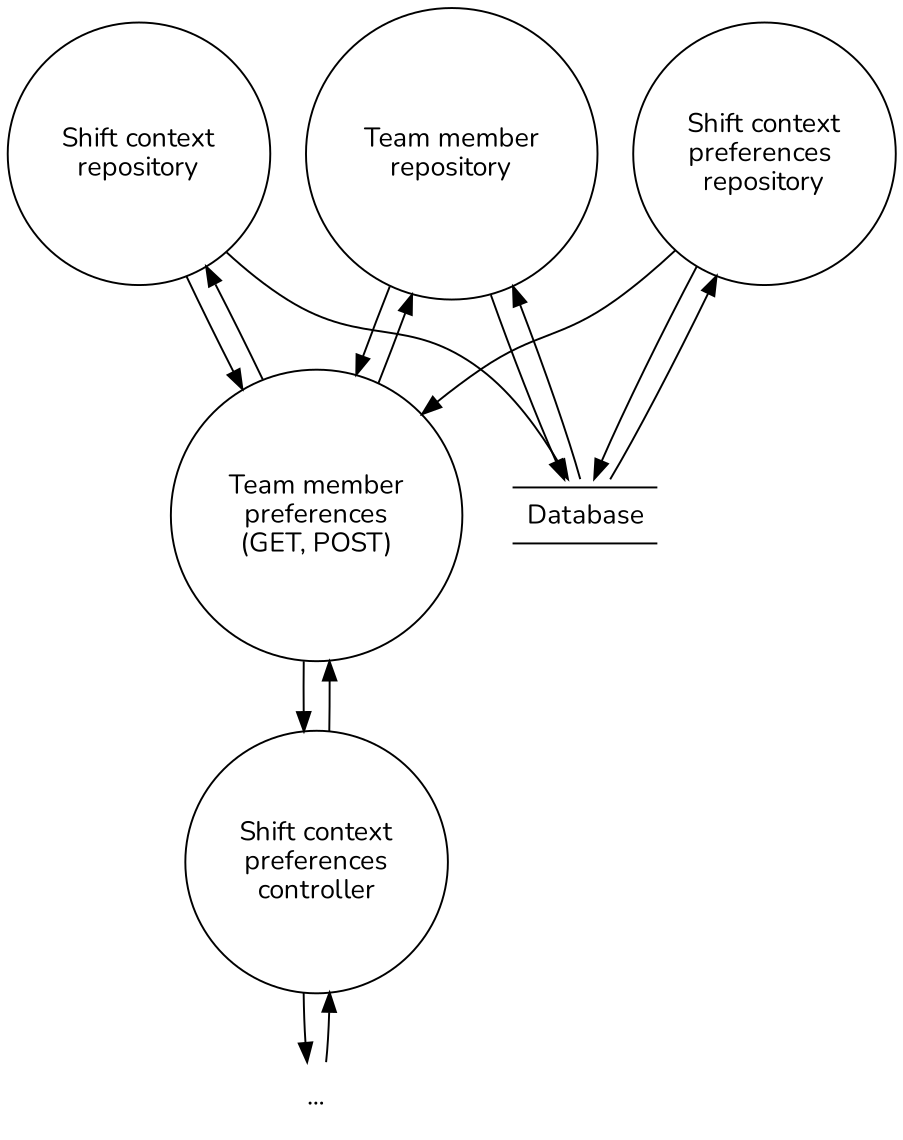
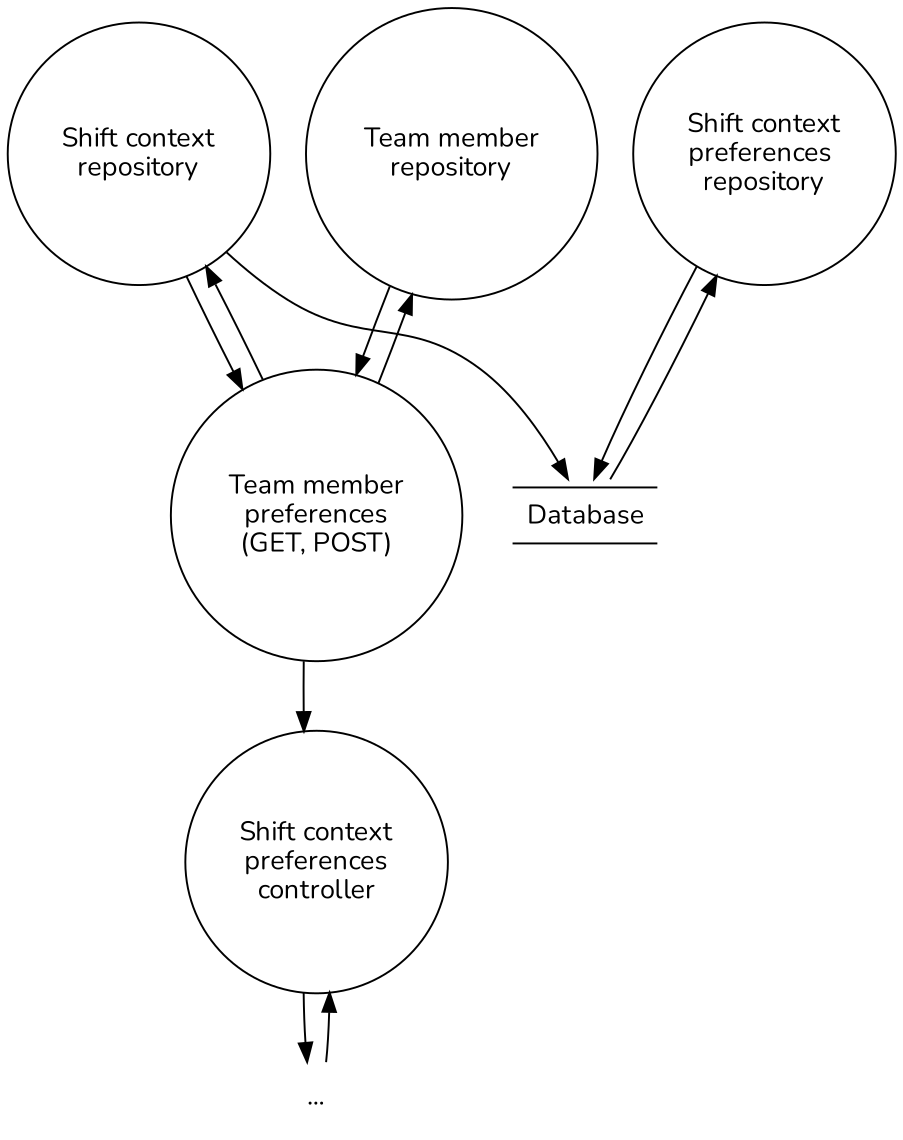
(560, 331) -> none
(522, 379) -> none
(552, 391) -> none
(330, 706) -> none
